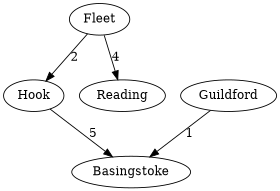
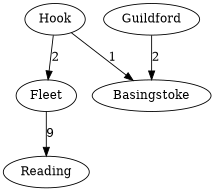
(70, 54) -> (51, 53)
(116, 57) -> (51, 134)
(93, 134) -> (113, 57)
(190, 134) -> (156, 57)
